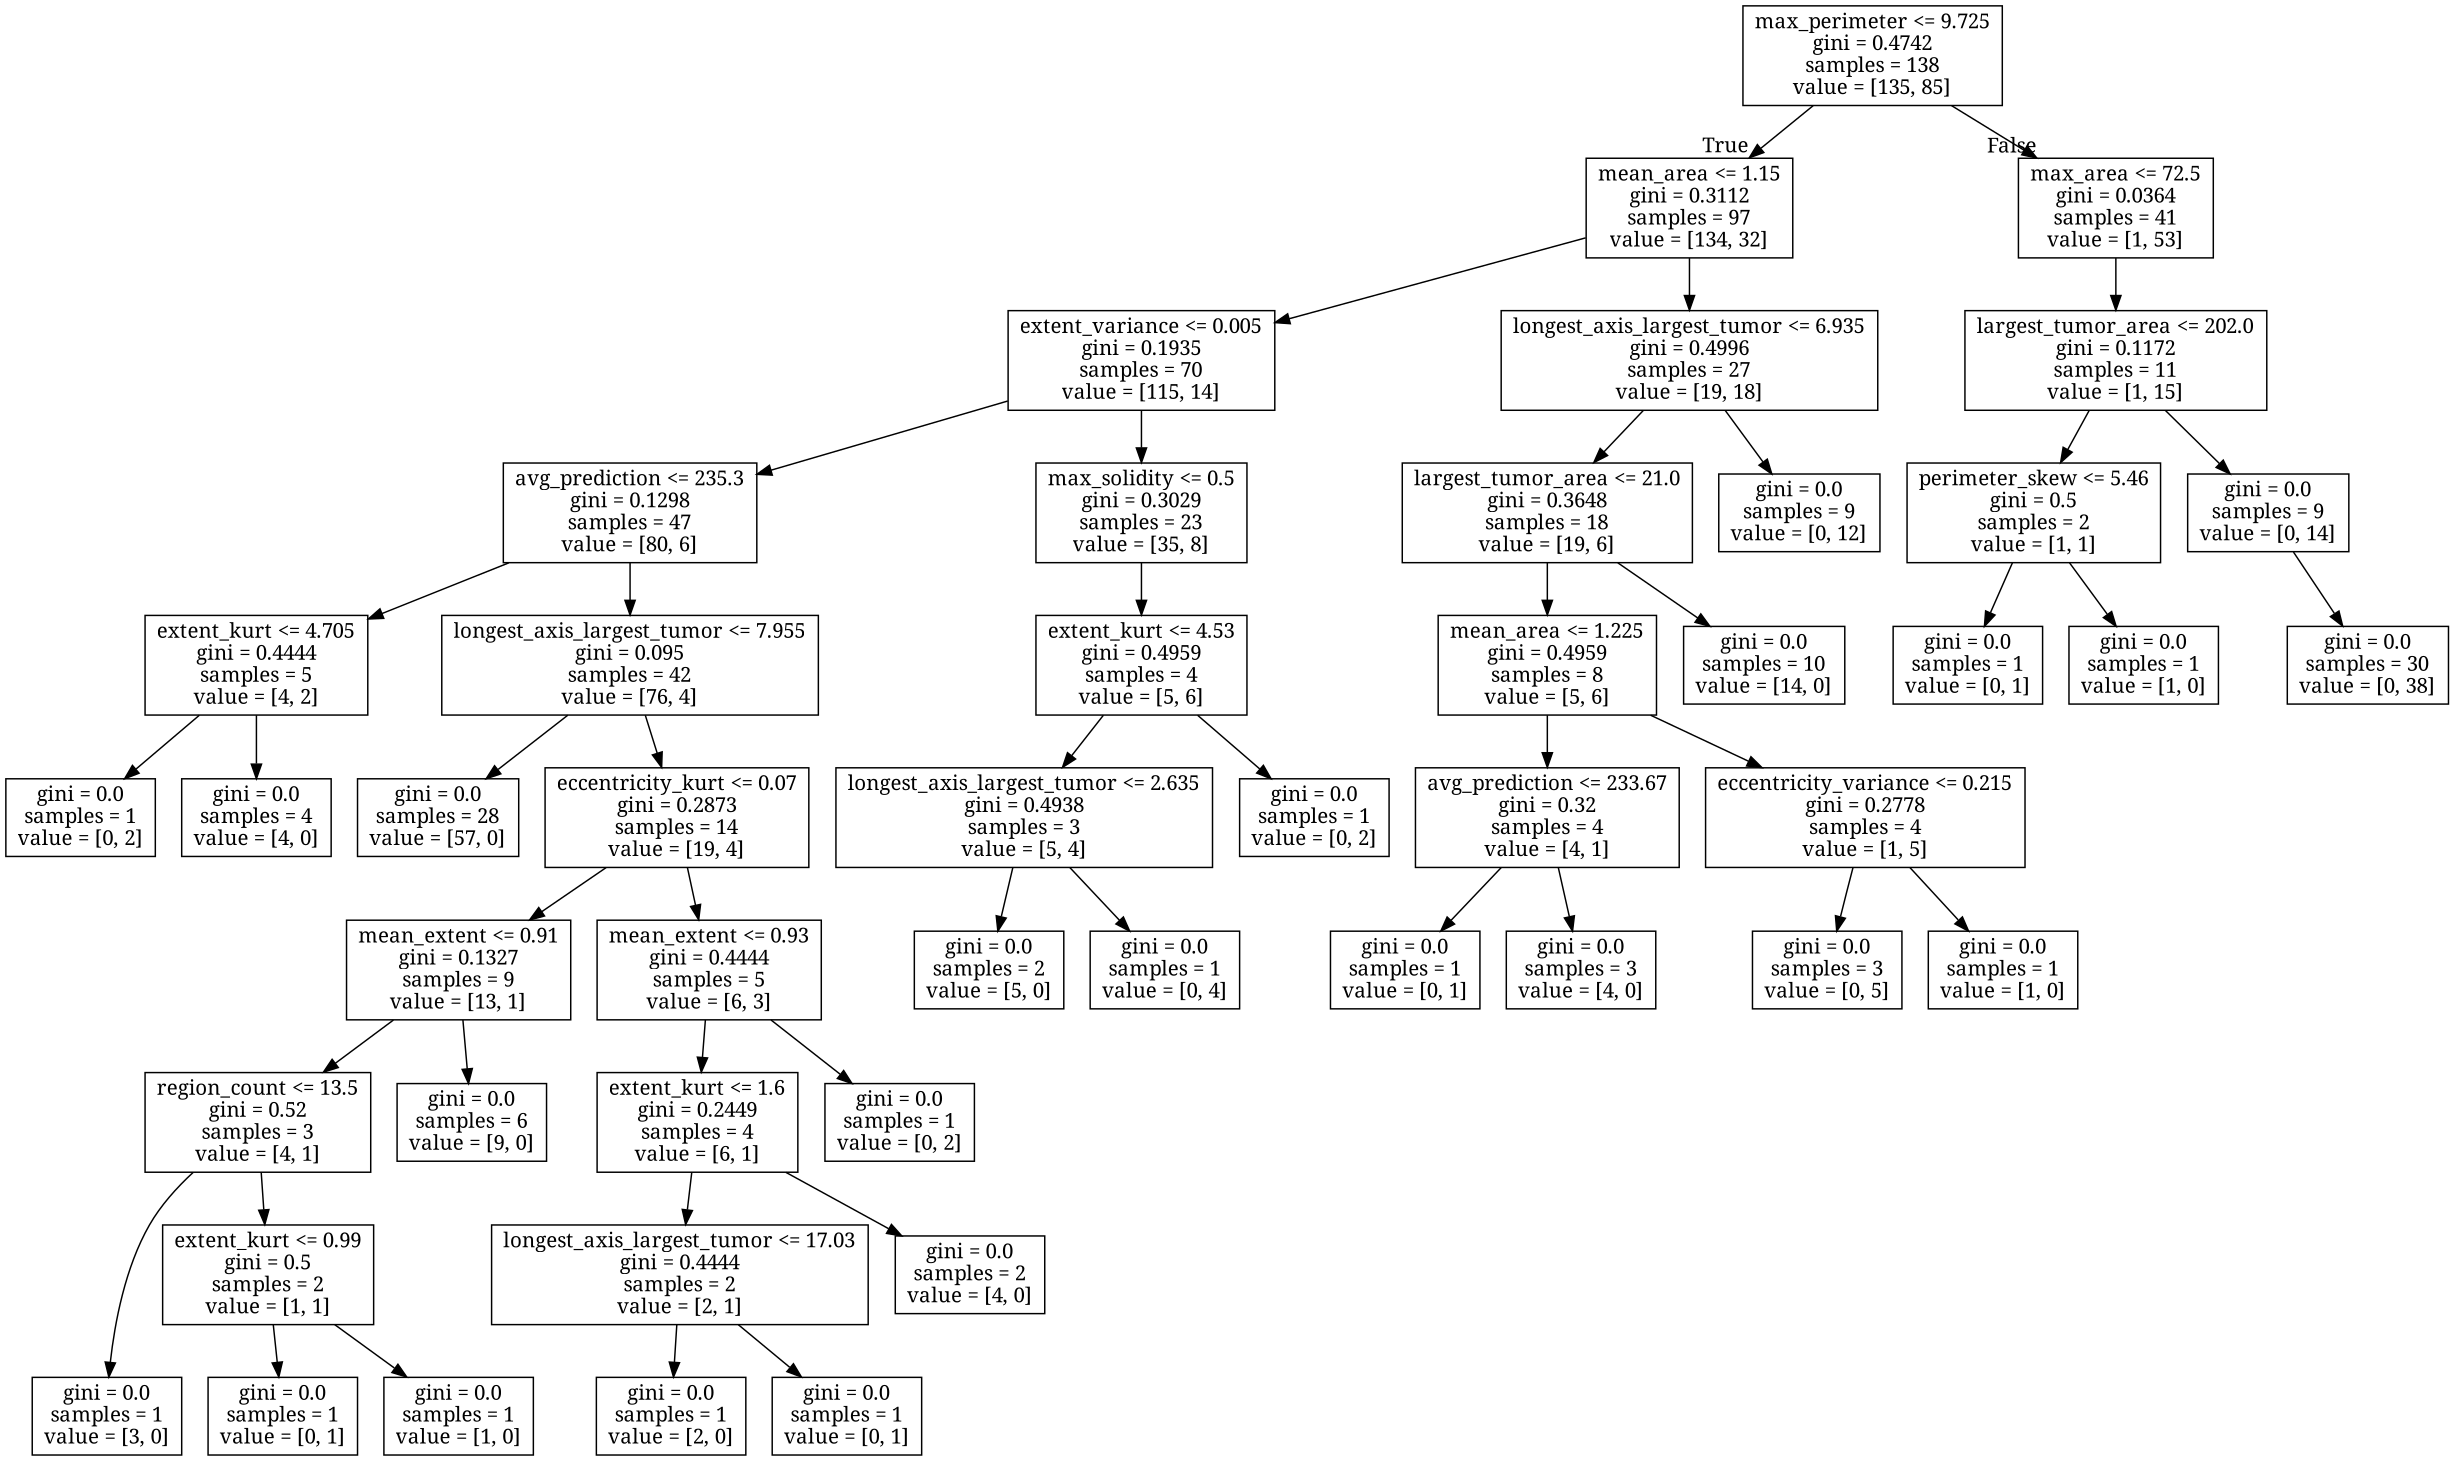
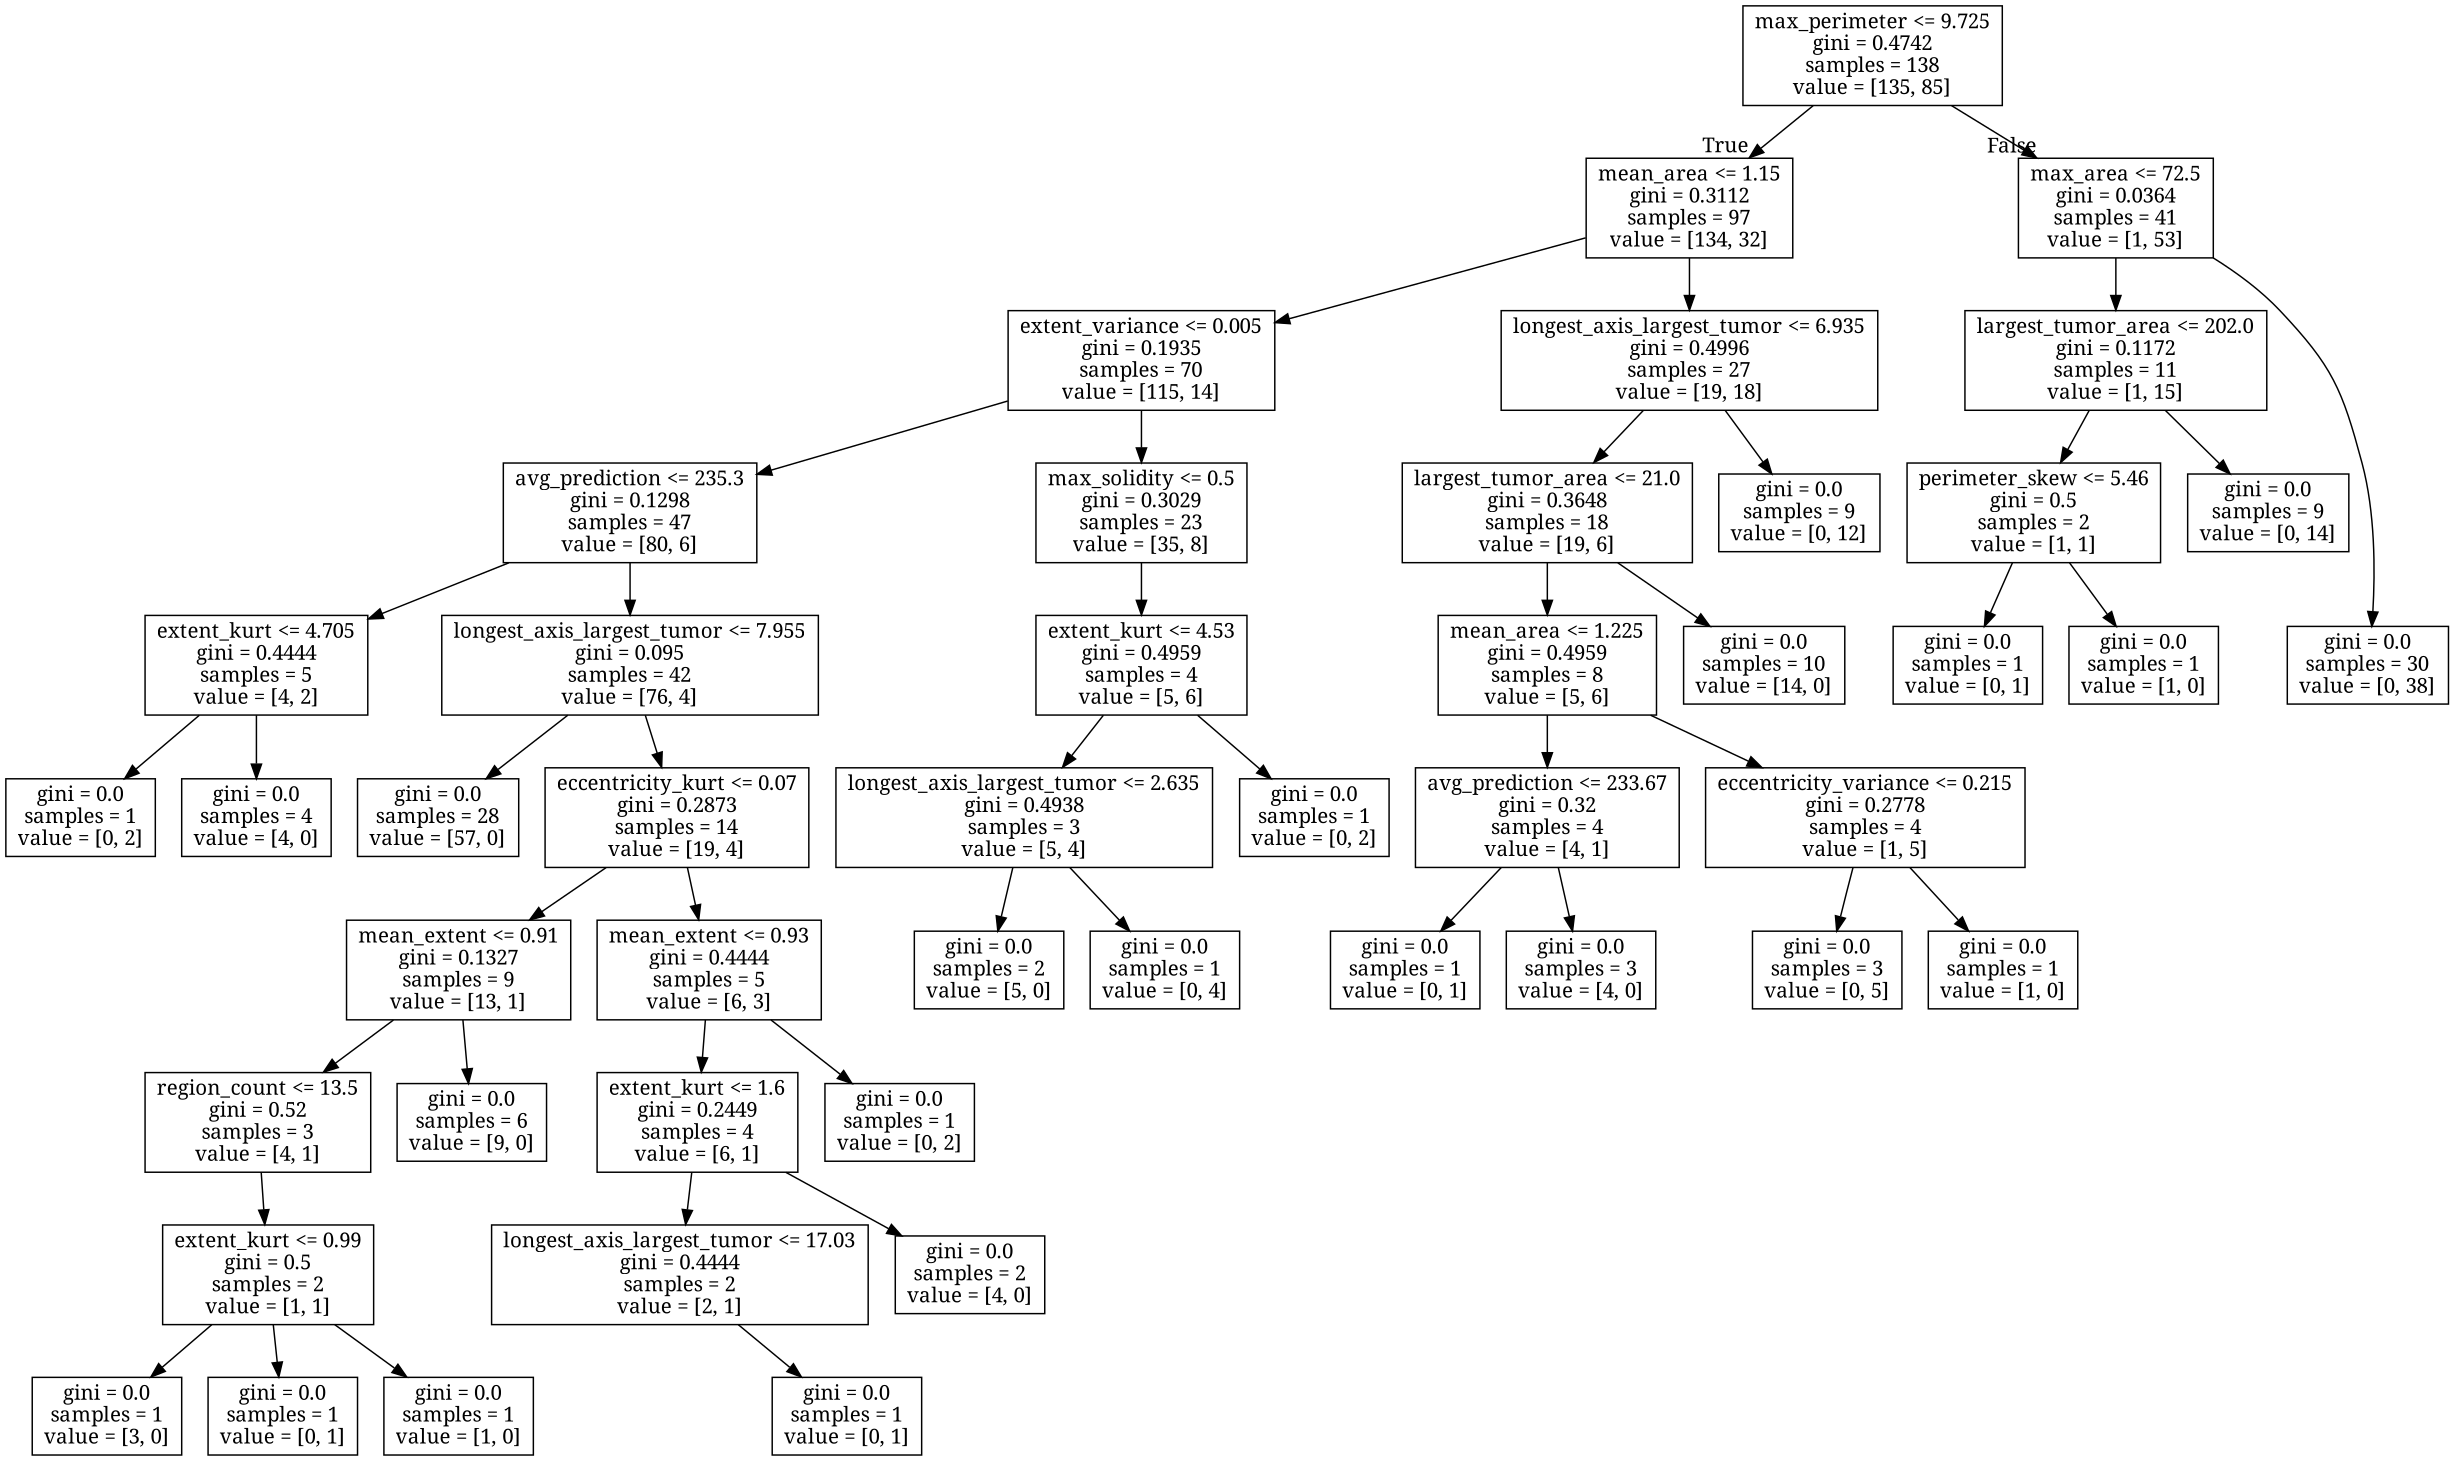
(2314, 583) -> (2346, 410)
(134, 1259) -> (187, 1346)
(671, 1416) -> none
